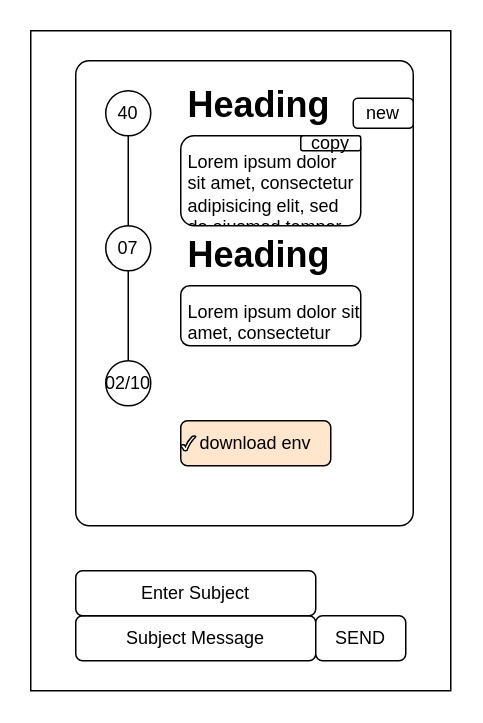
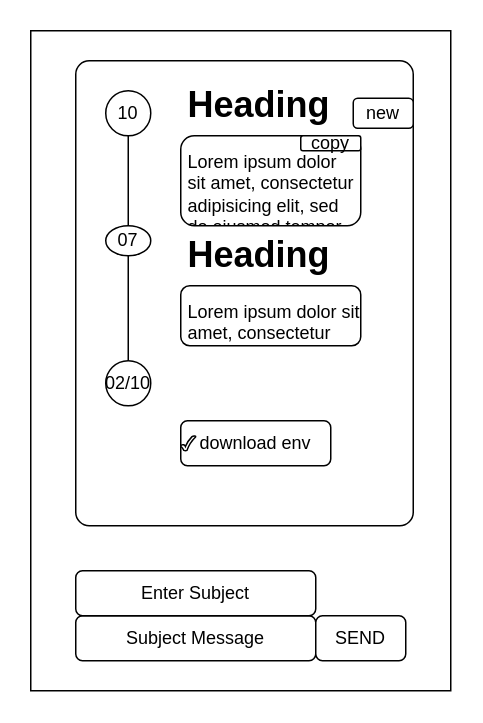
(128, 113) -> (128, 113)
(128, 248) -> (128, 241)
(256, 443) -> (256, 443)
